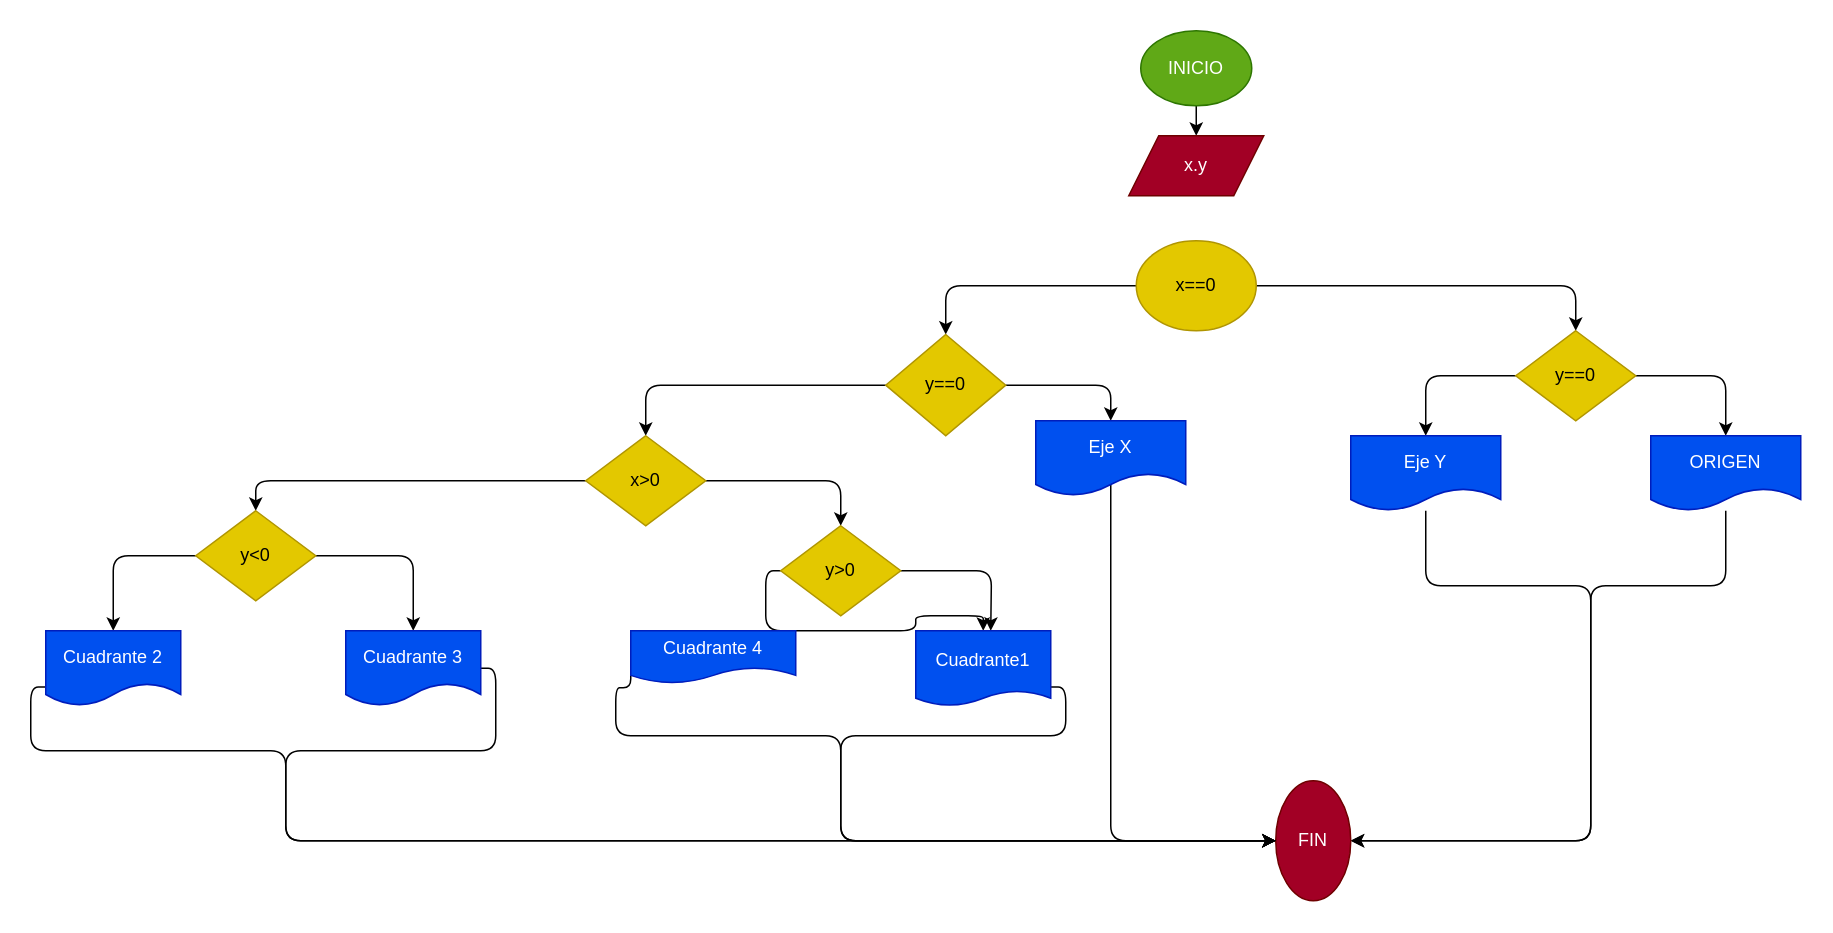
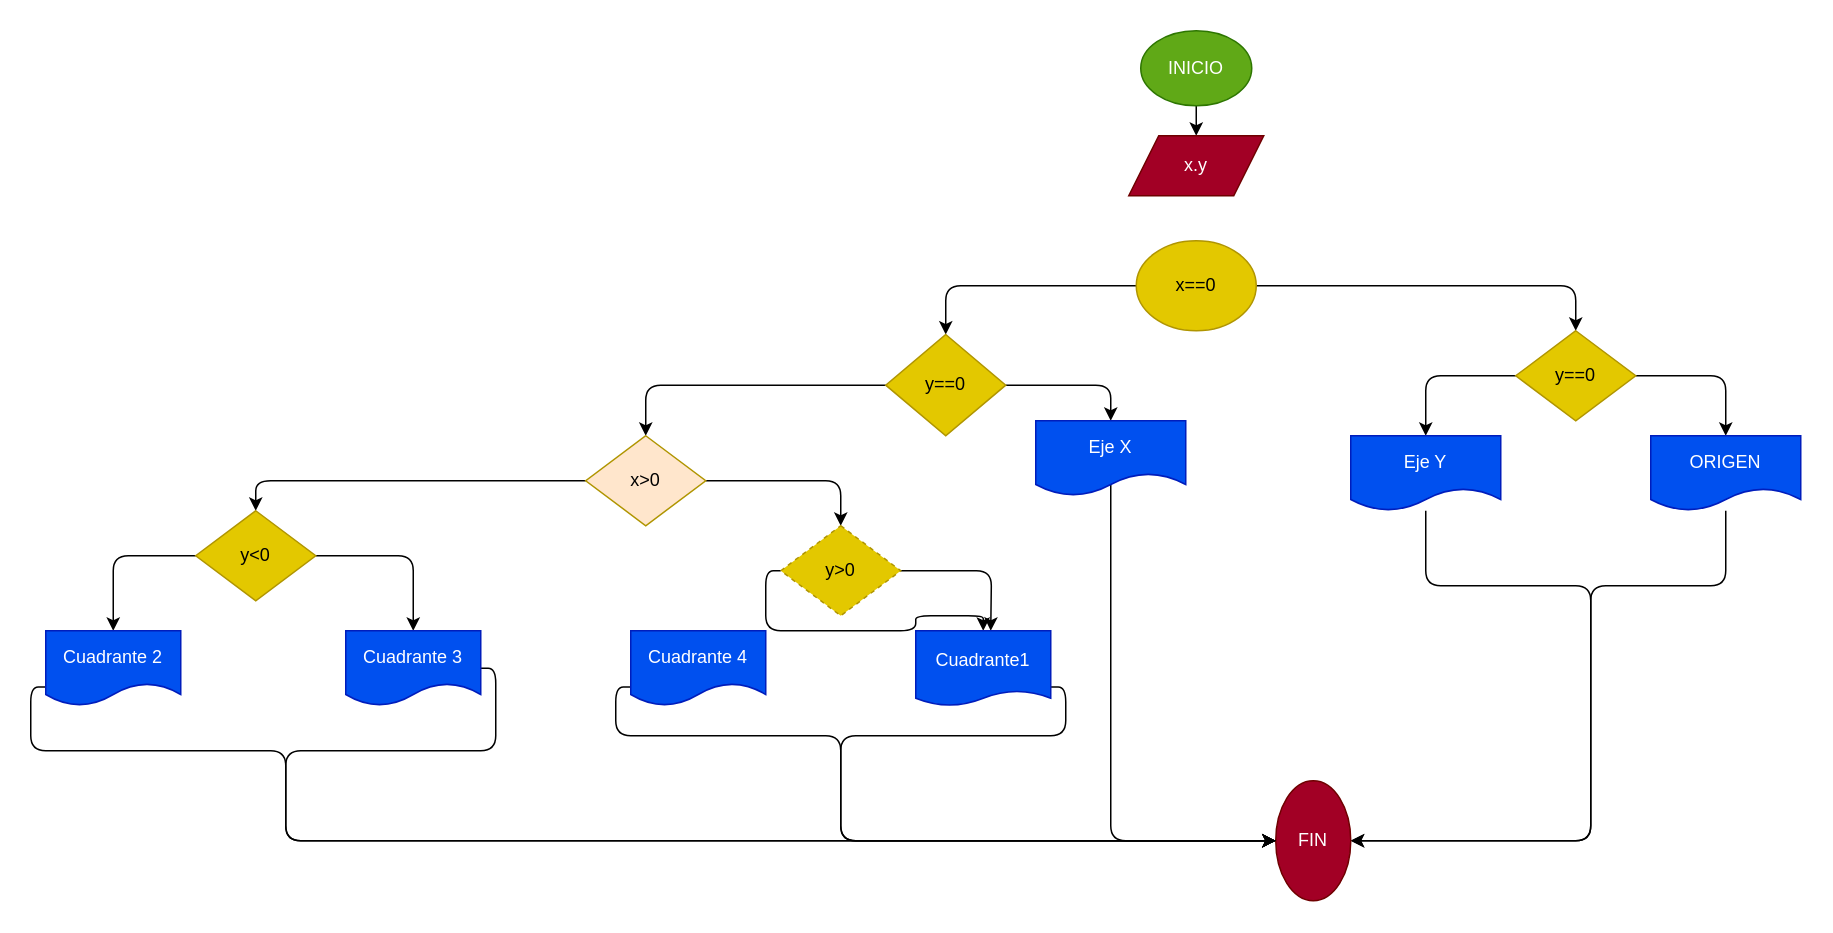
(646, 481) -> (646, 481)
(841, 571) -> (841, 571)
(713, 657) -> (698, 668)
